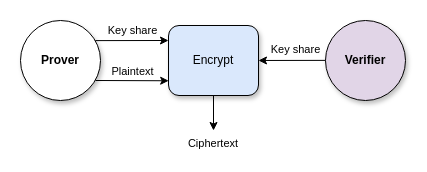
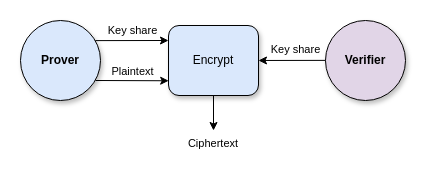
(61, 61) -> (61, 61)
